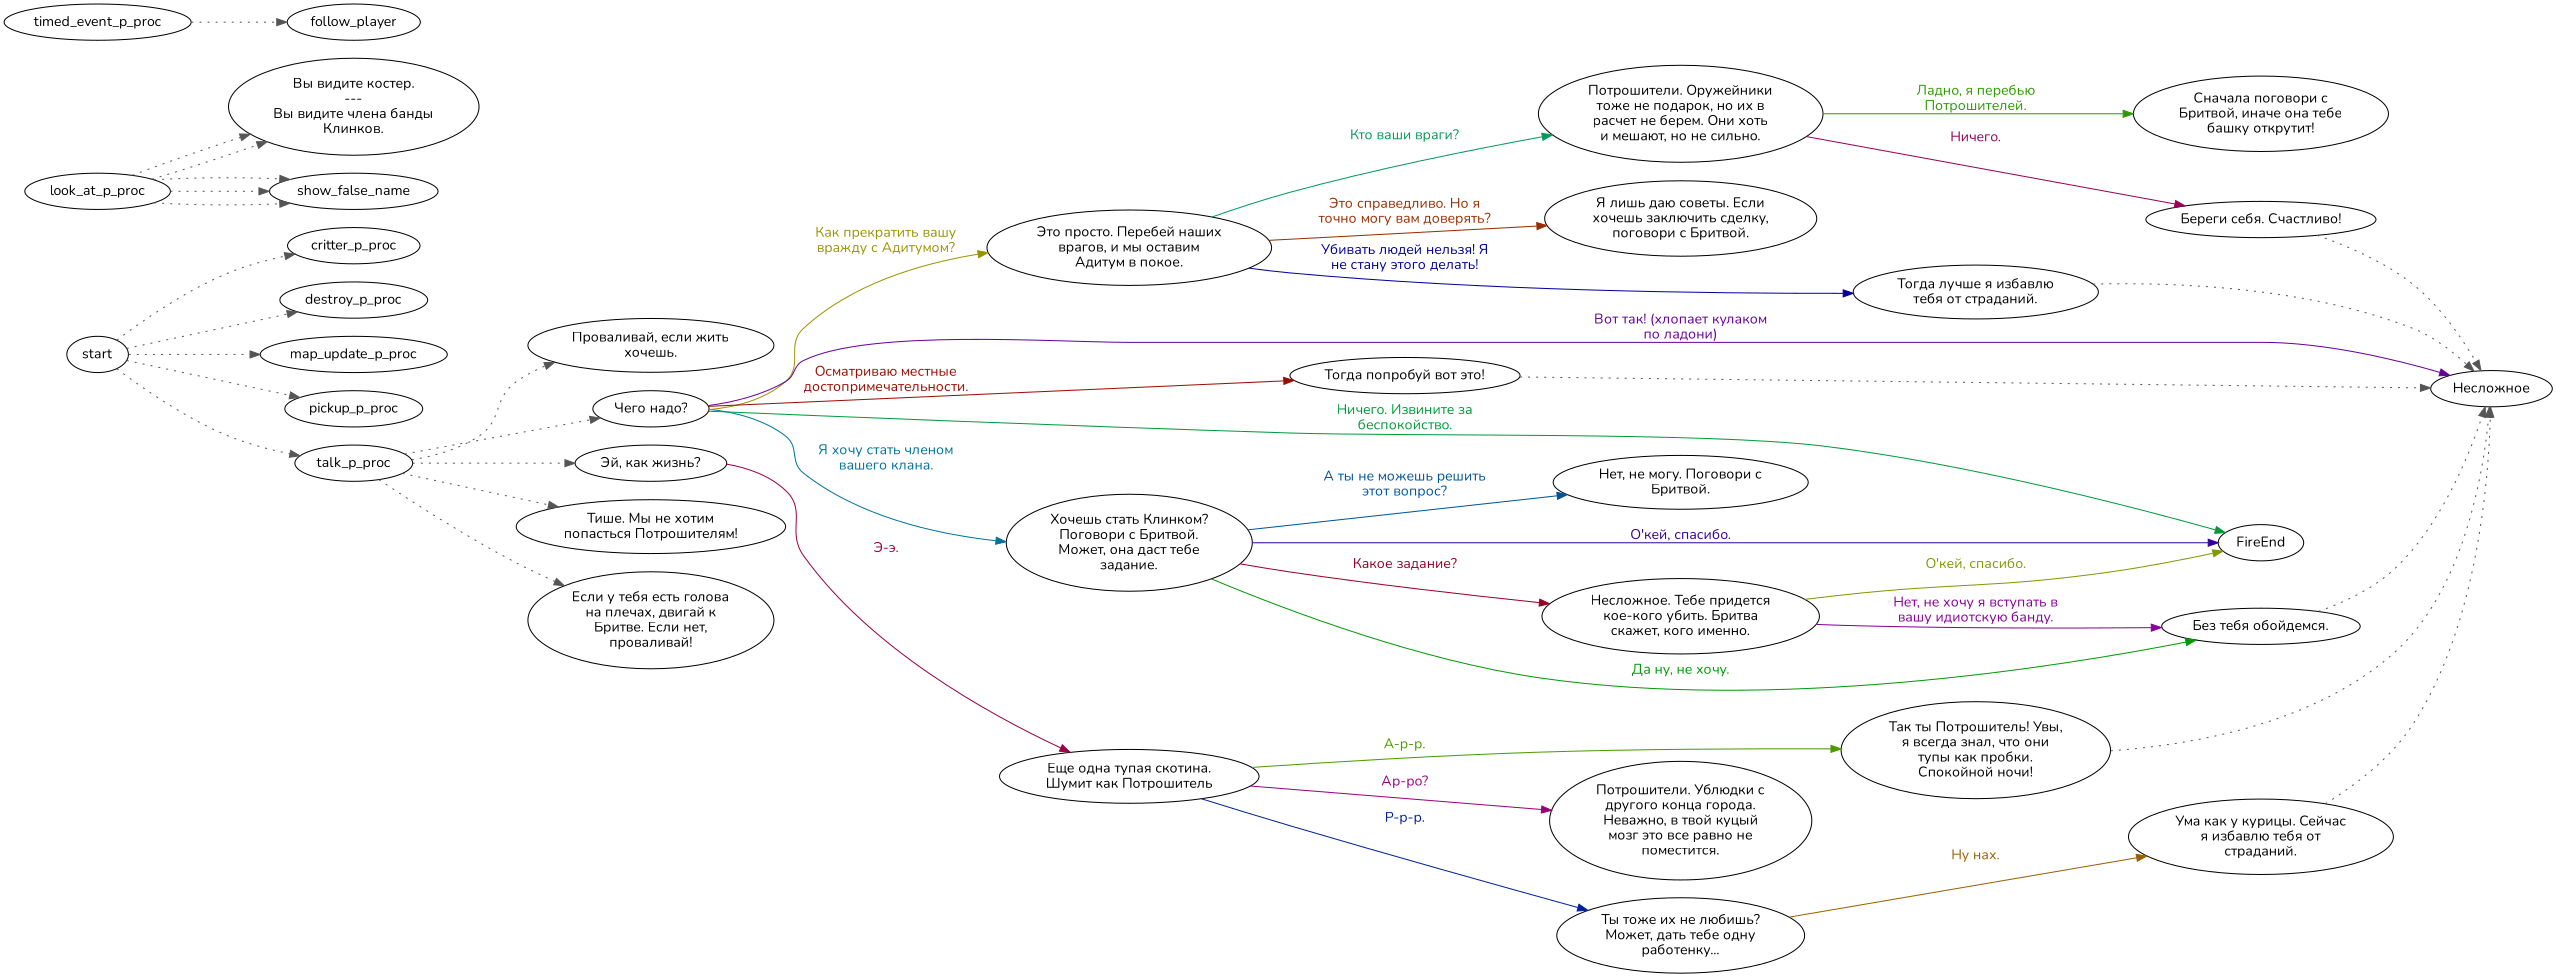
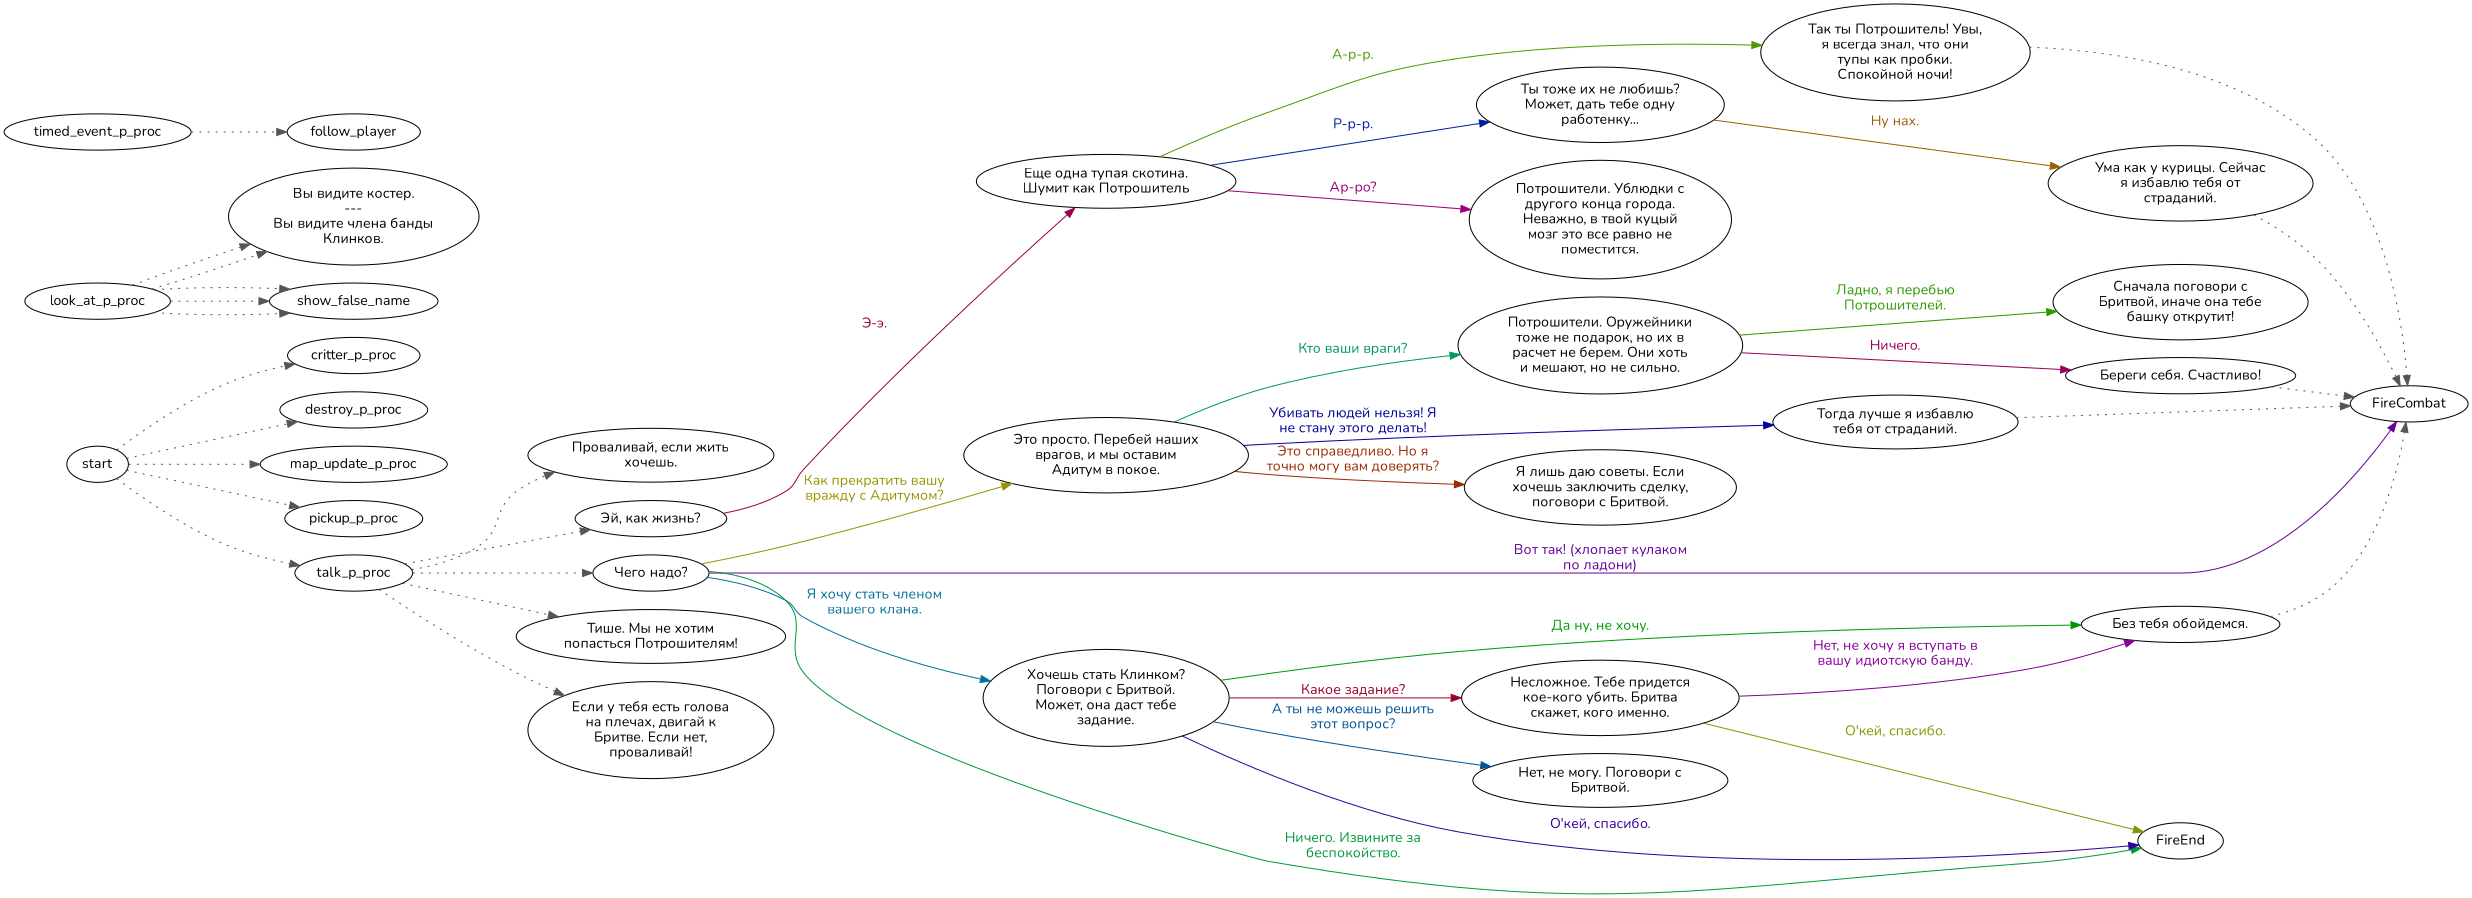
(1405, 376) -> none
(2491, 389) -> (2409, 404)
